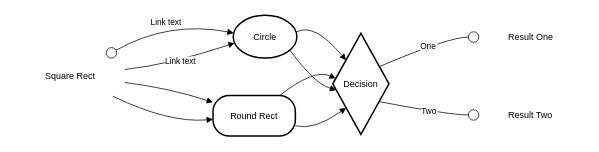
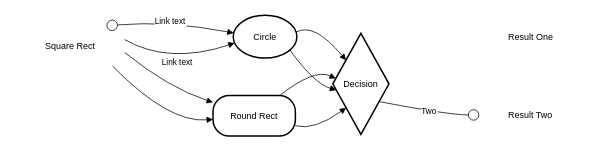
(421, 50) -> none
(70, 76) -> (70, 46)
